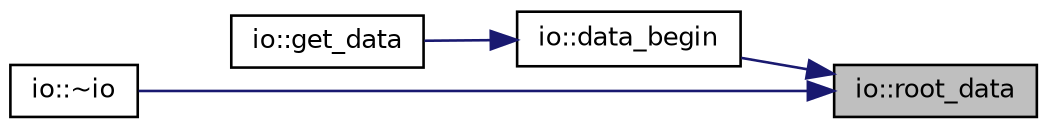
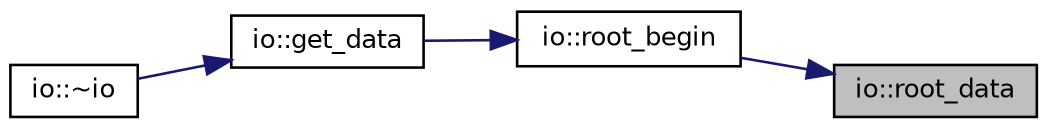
(629, 39) -> (629, 39)
(473, 91) -> (172, 72)
